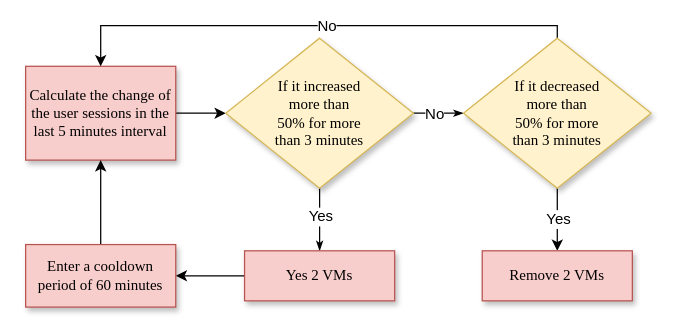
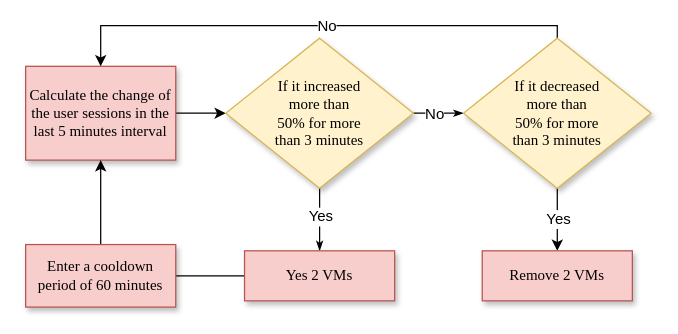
(186, 276) -> (182, 276)
